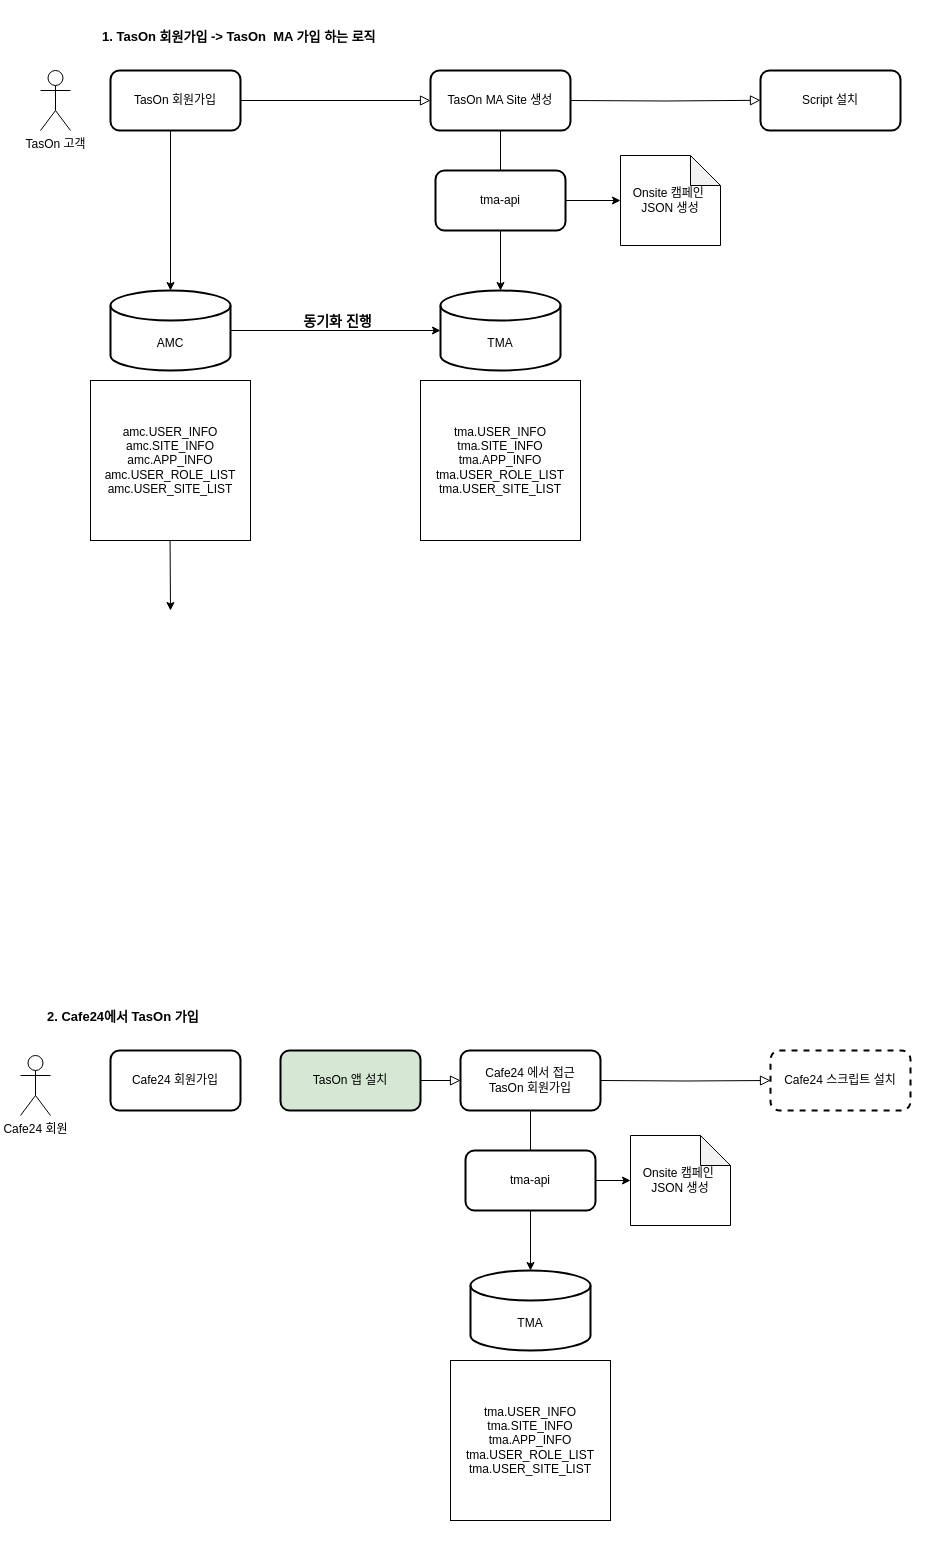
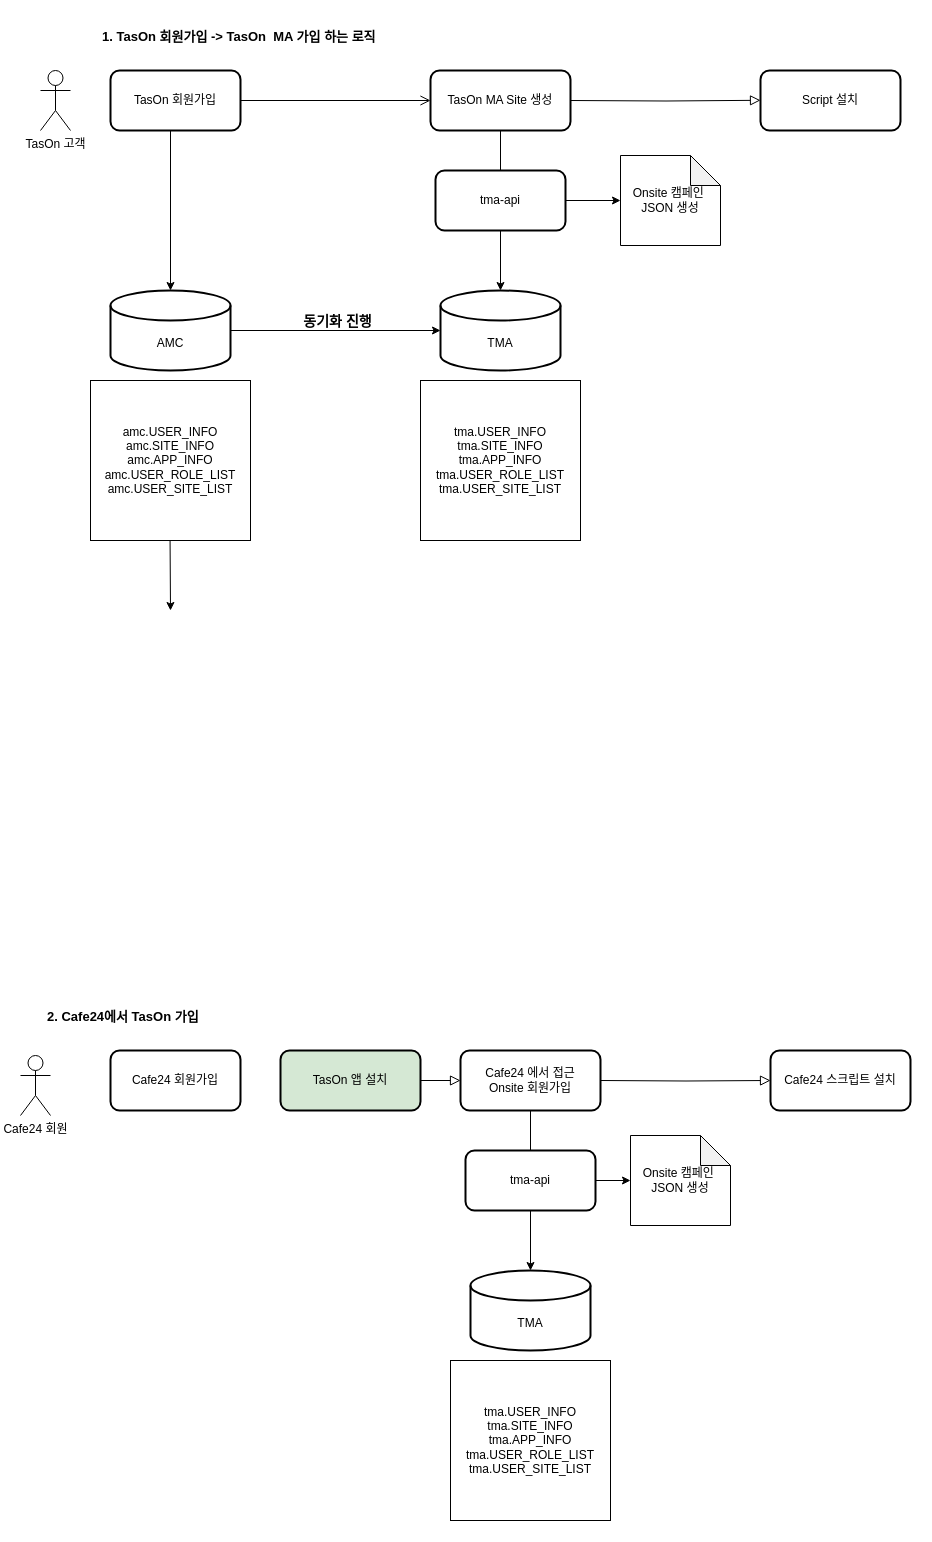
(419, 101) -> (423, 101)
(531, 1081) -> (531, 1081)
(841, 1081) -> (841, 1081)
